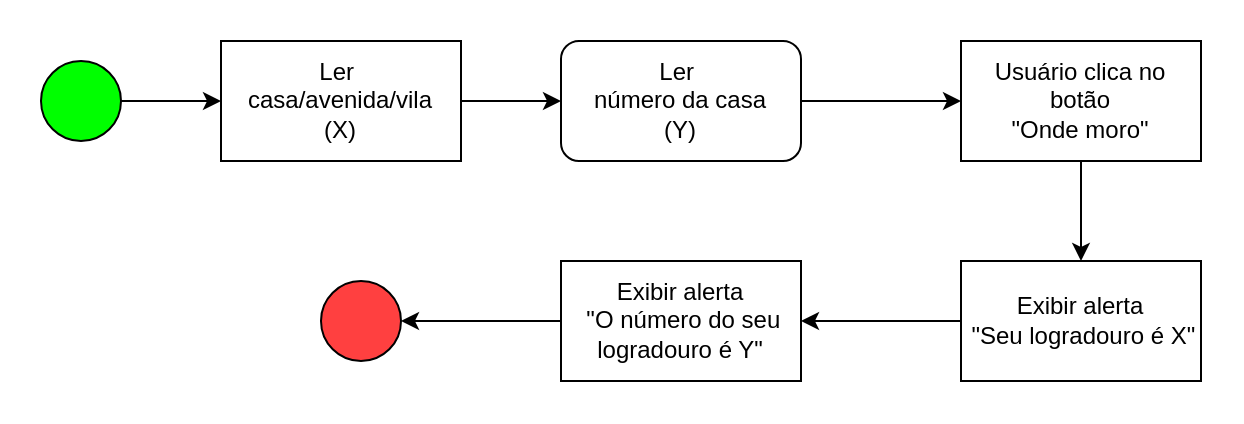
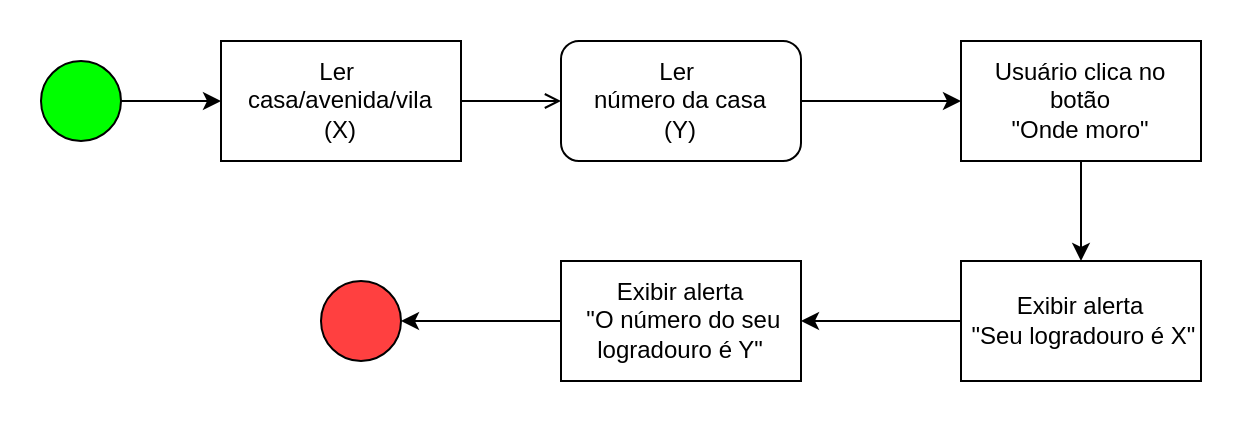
(546, 101) -> (548, 101)
